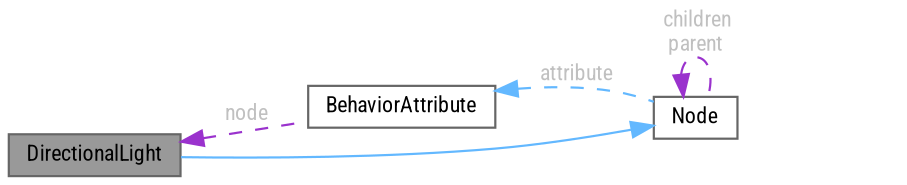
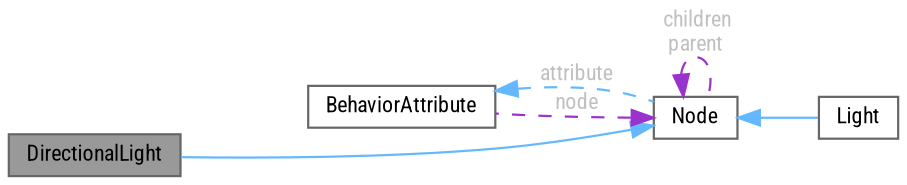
none -> (859, 118)
(255, 130) -> (563, 117)
